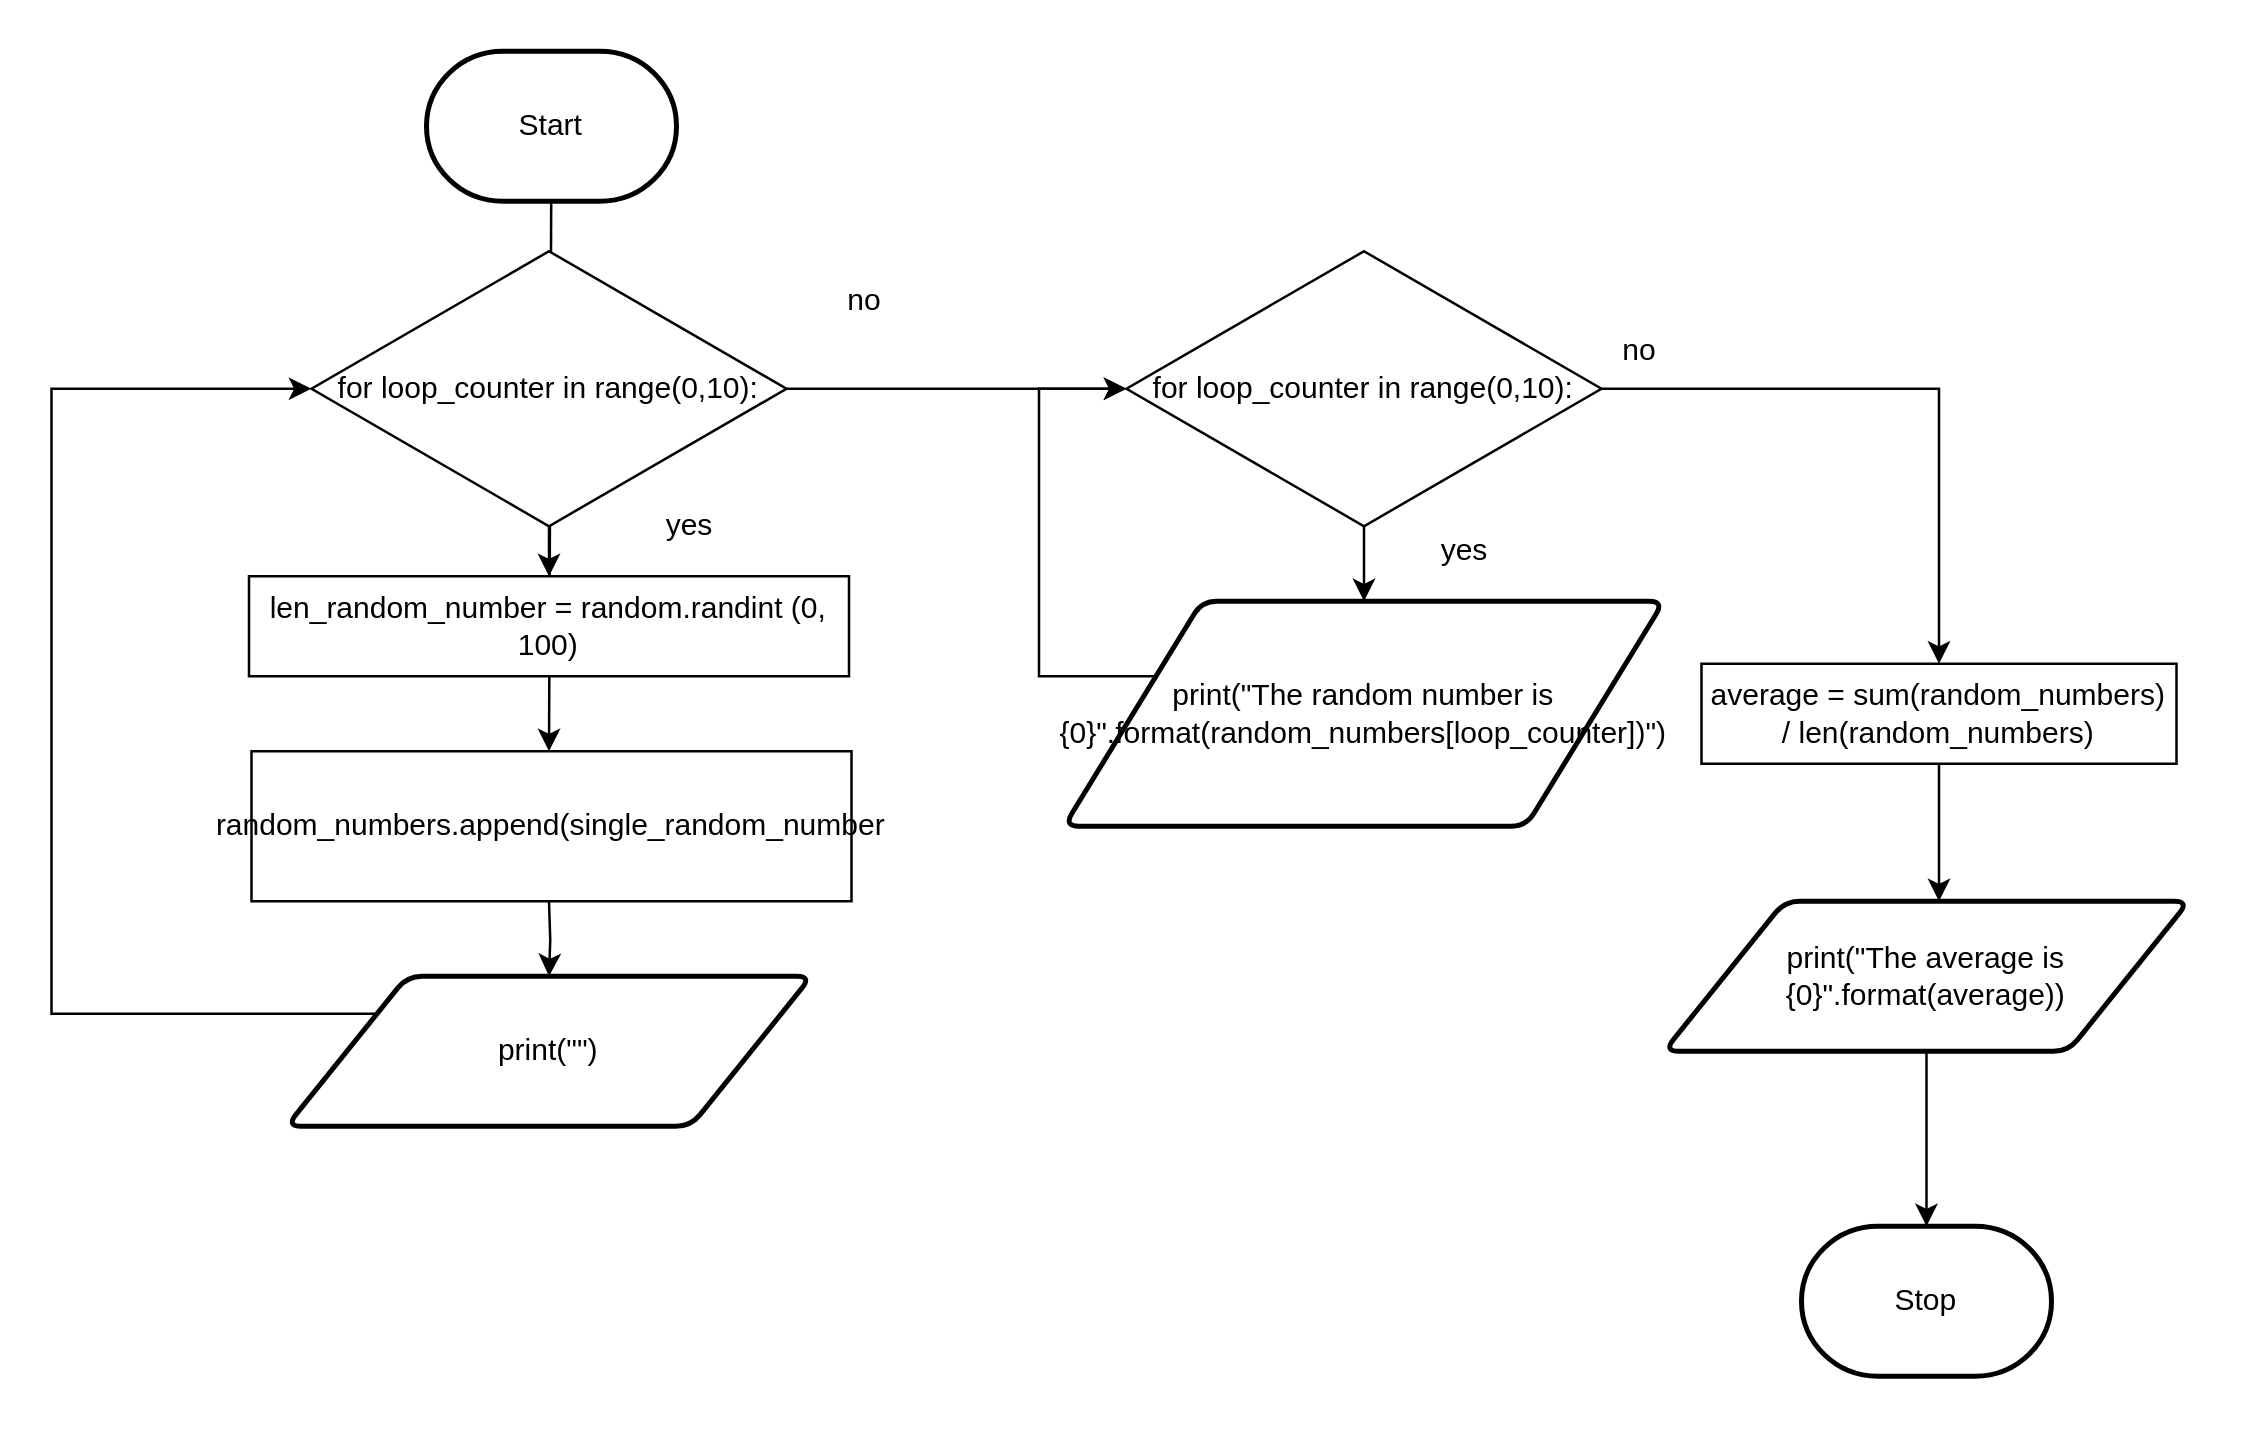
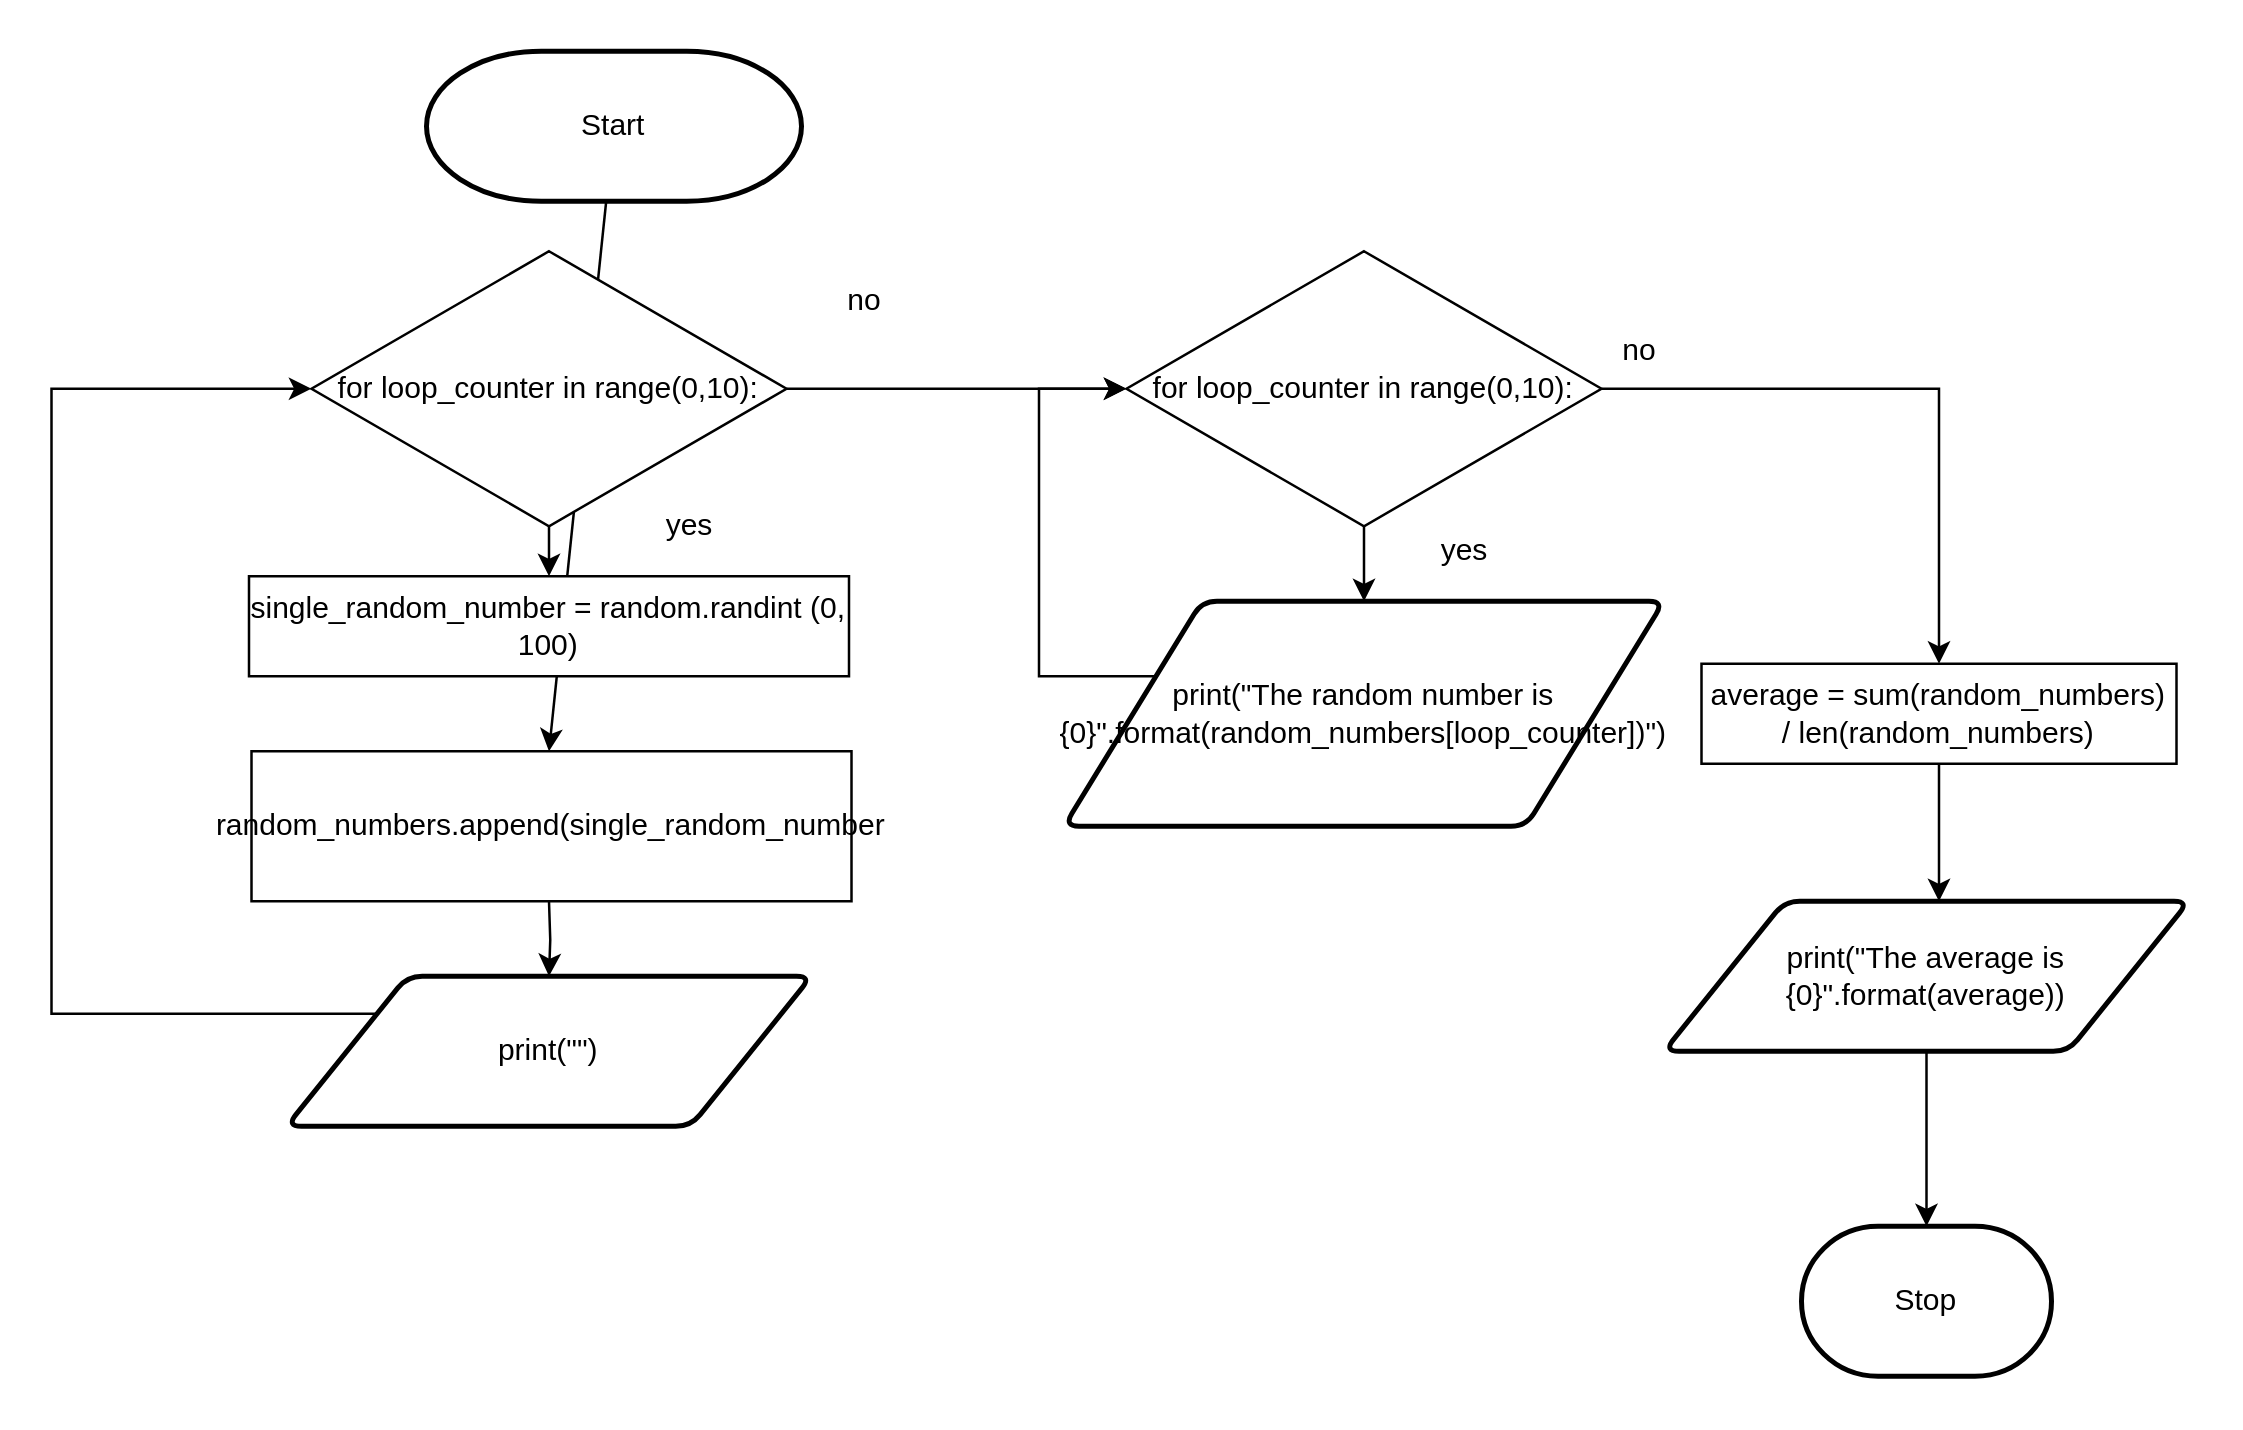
(551, 126) -> (614, 126)
(549, 626) -> (549, 626)
